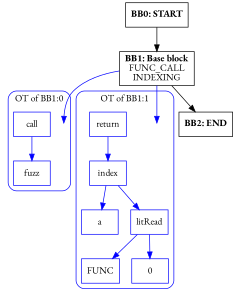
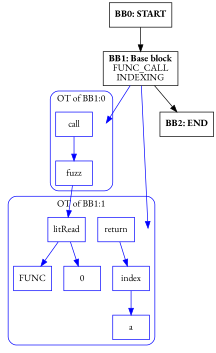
(126, 195) -> (70, 200)
